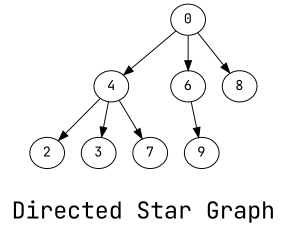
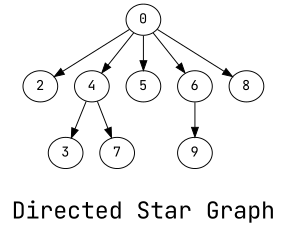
none -> (143, 86)
(83, 116) -> (96, 50)
